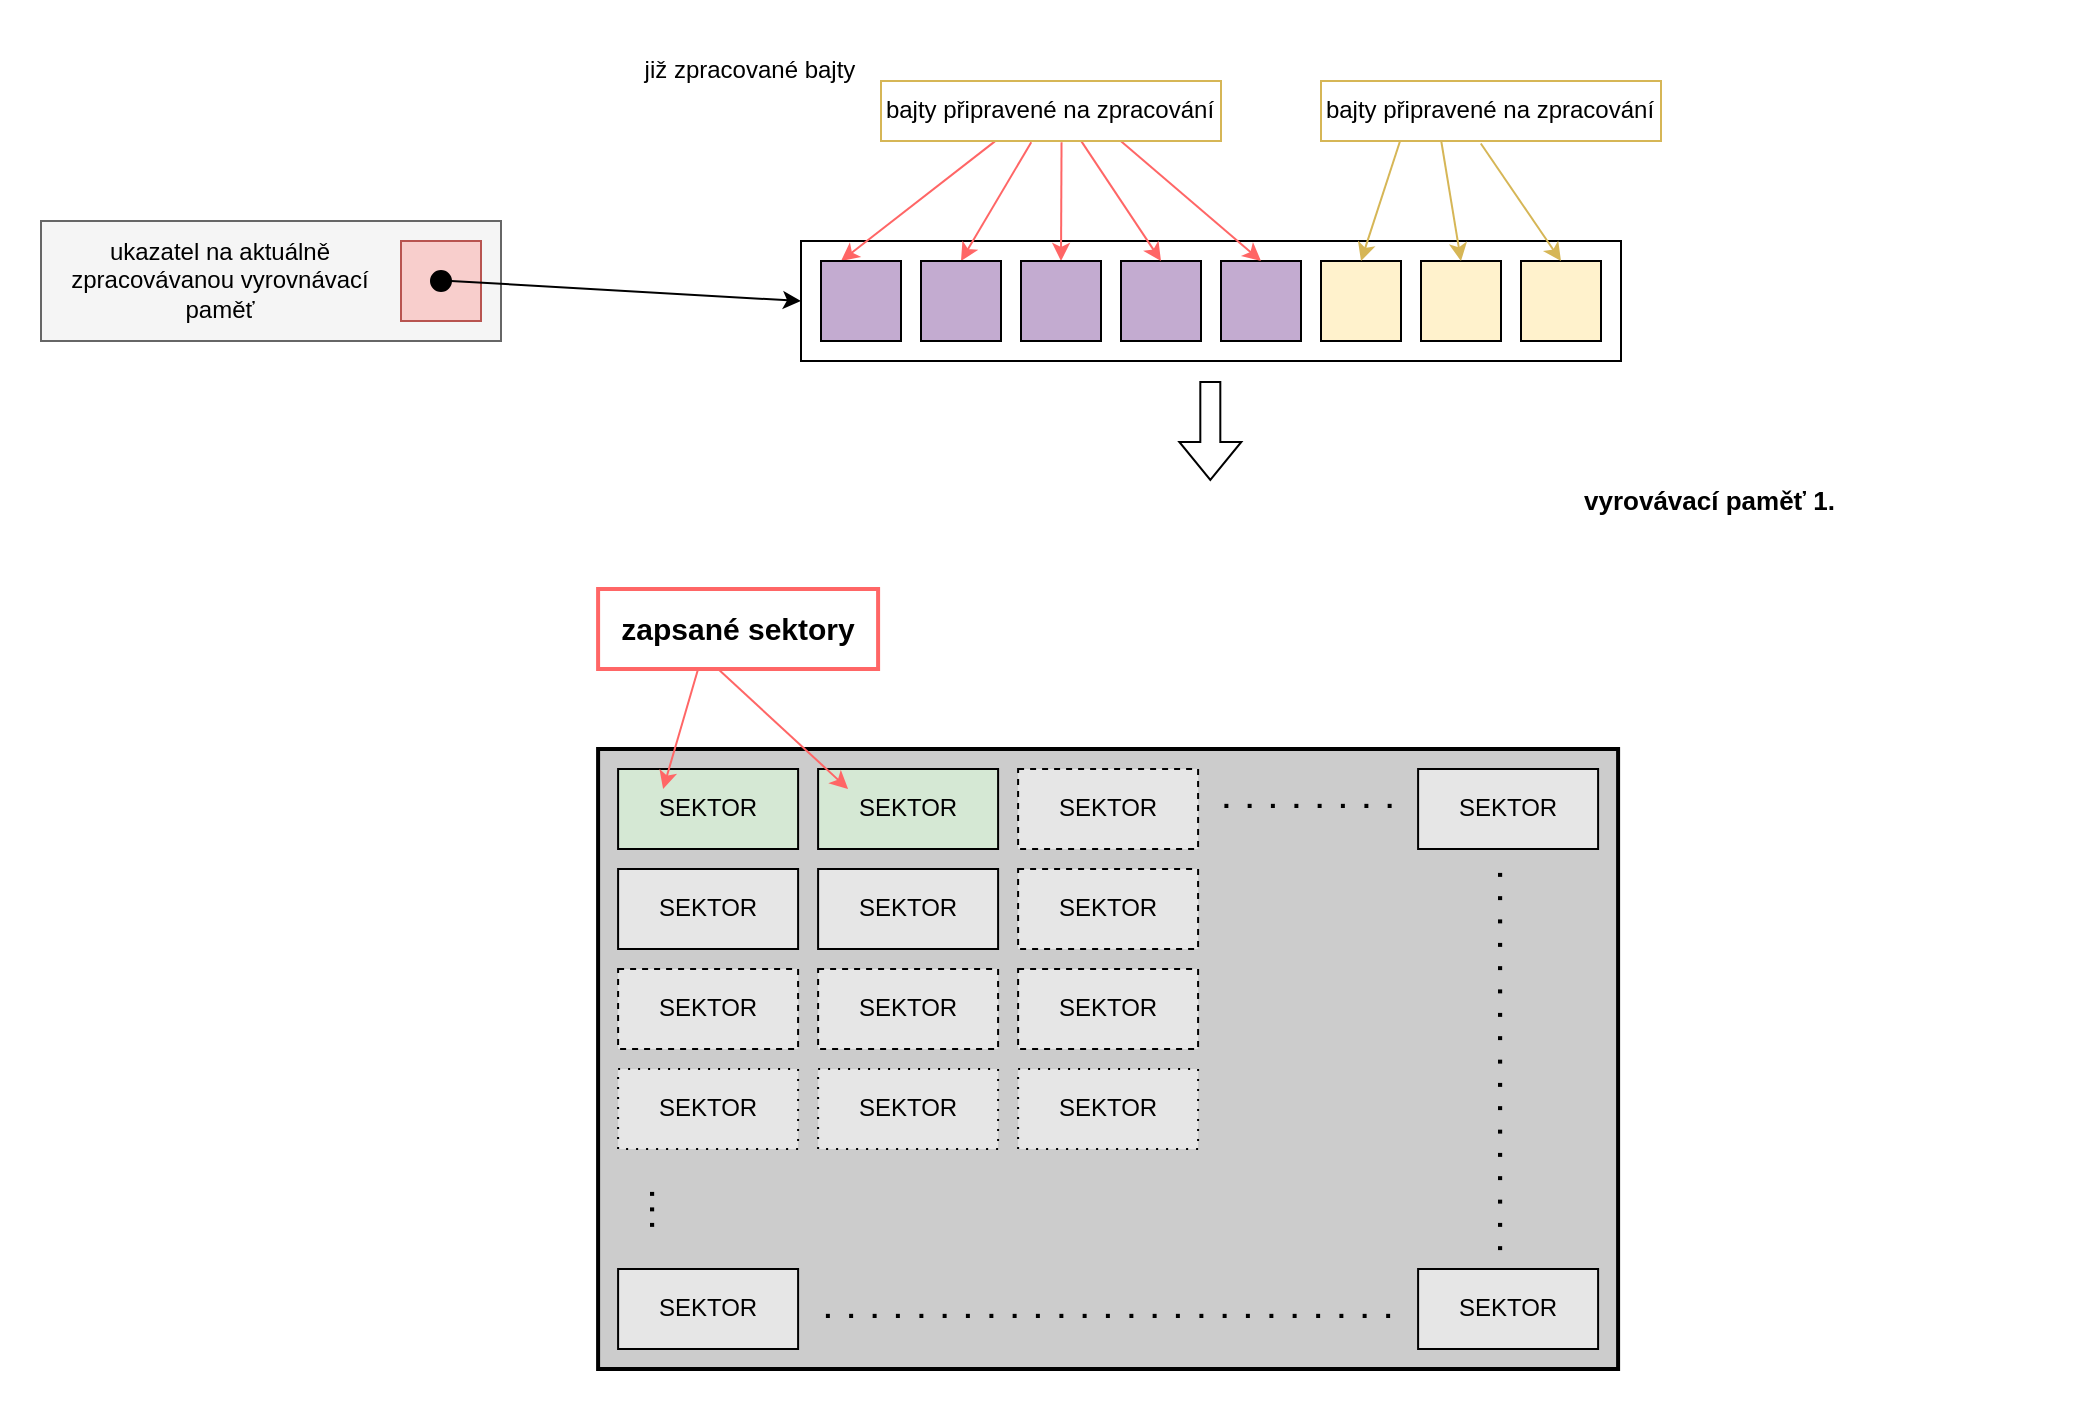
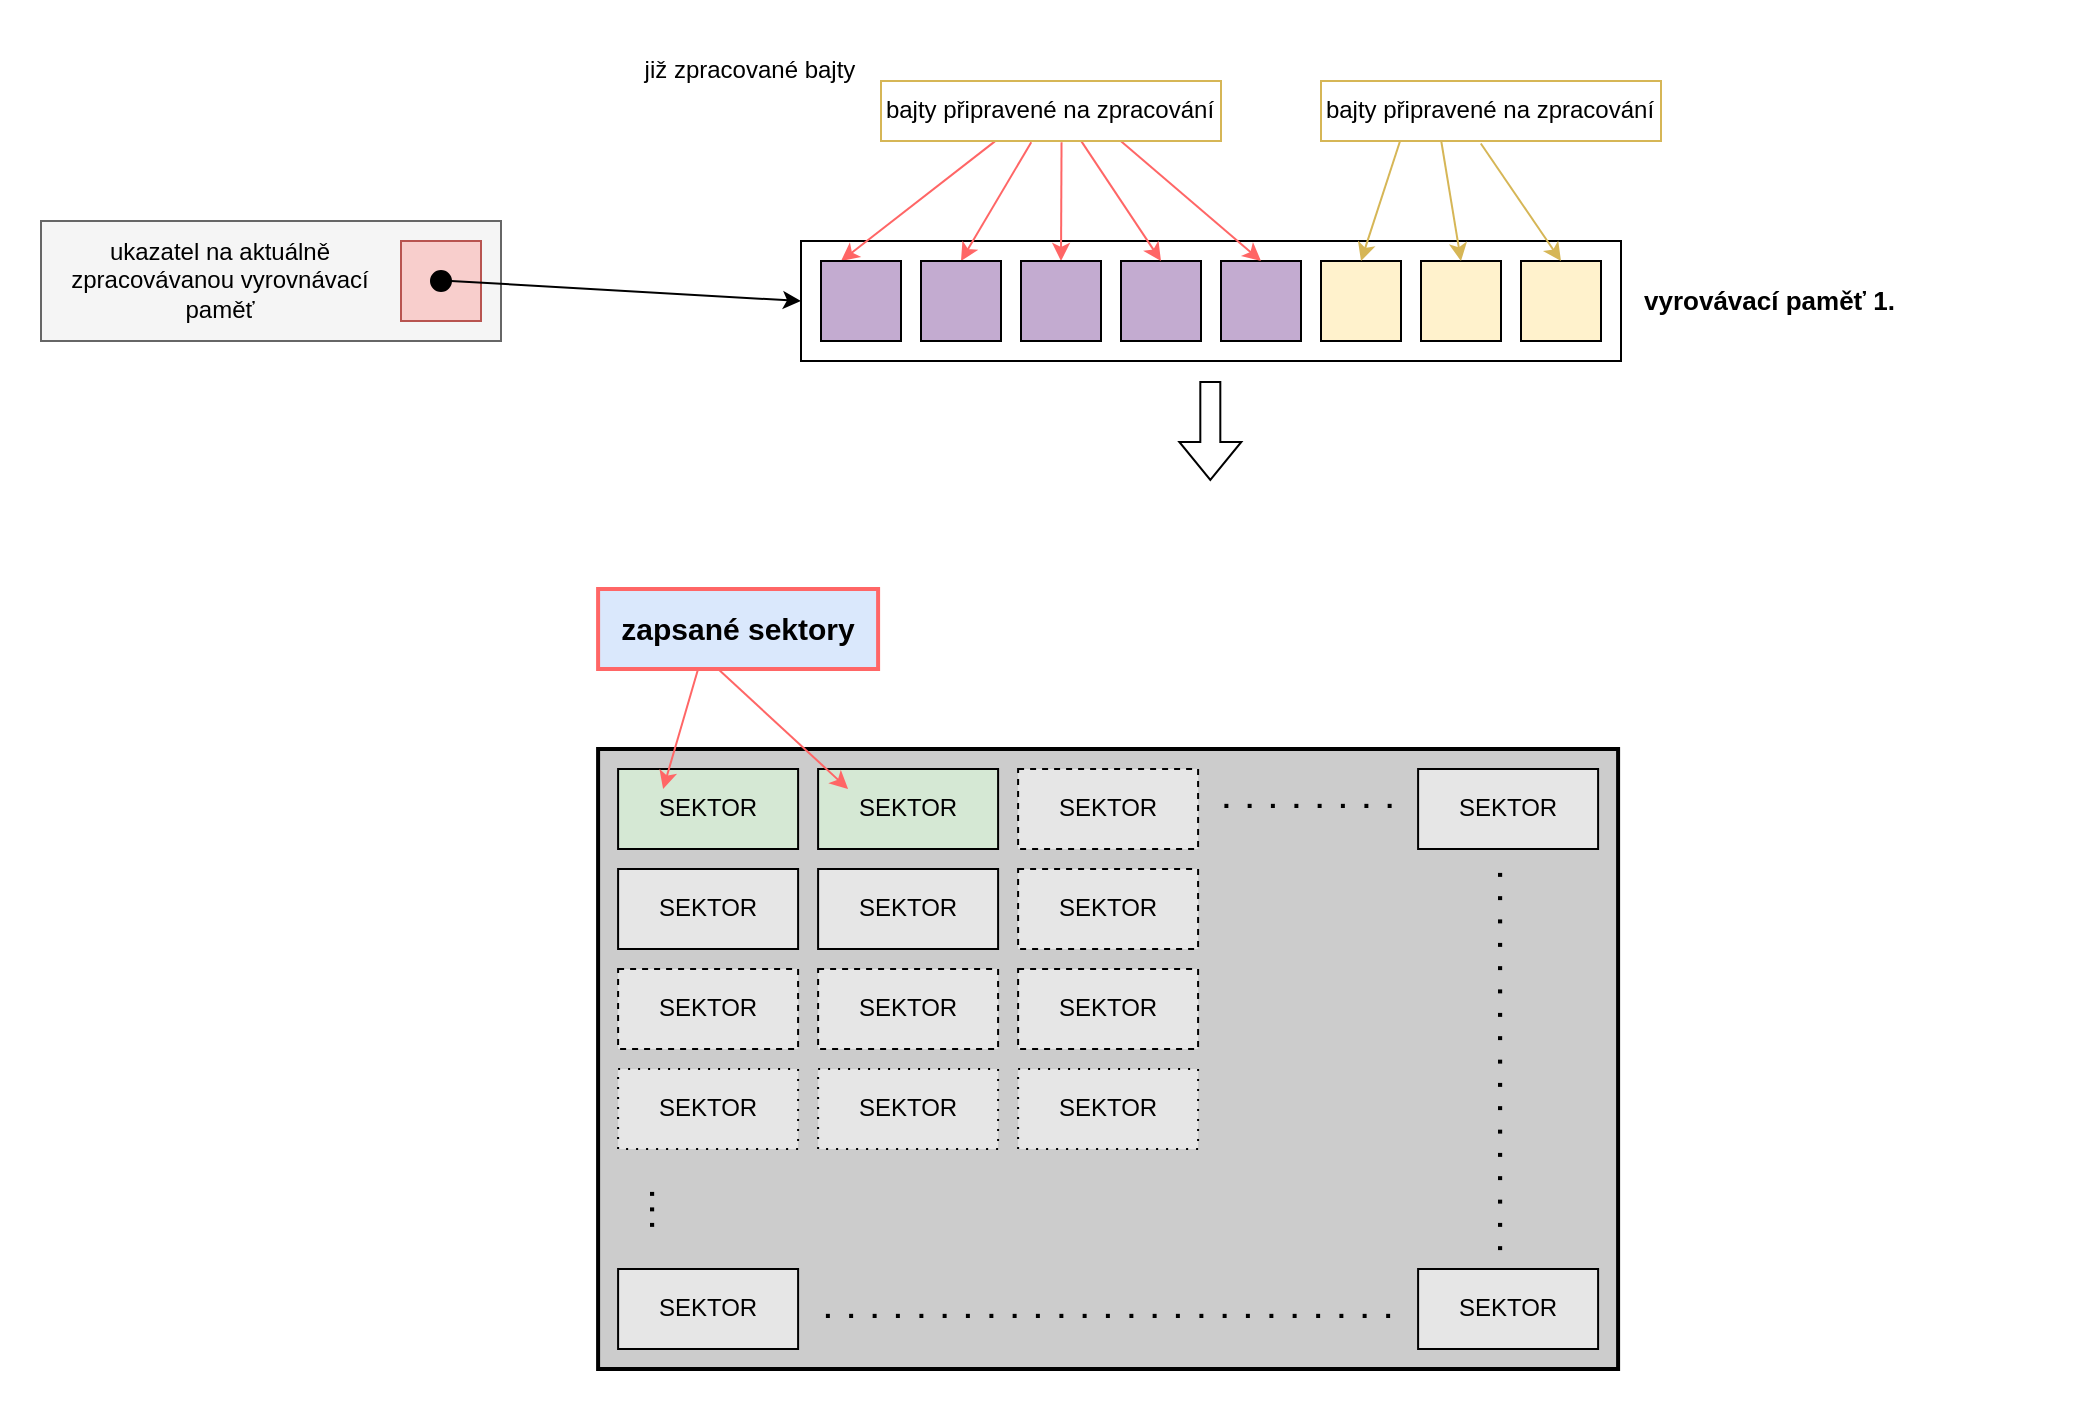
(1781, 501) -> (1841, 301)
(738, 629) -> (738, 629)
